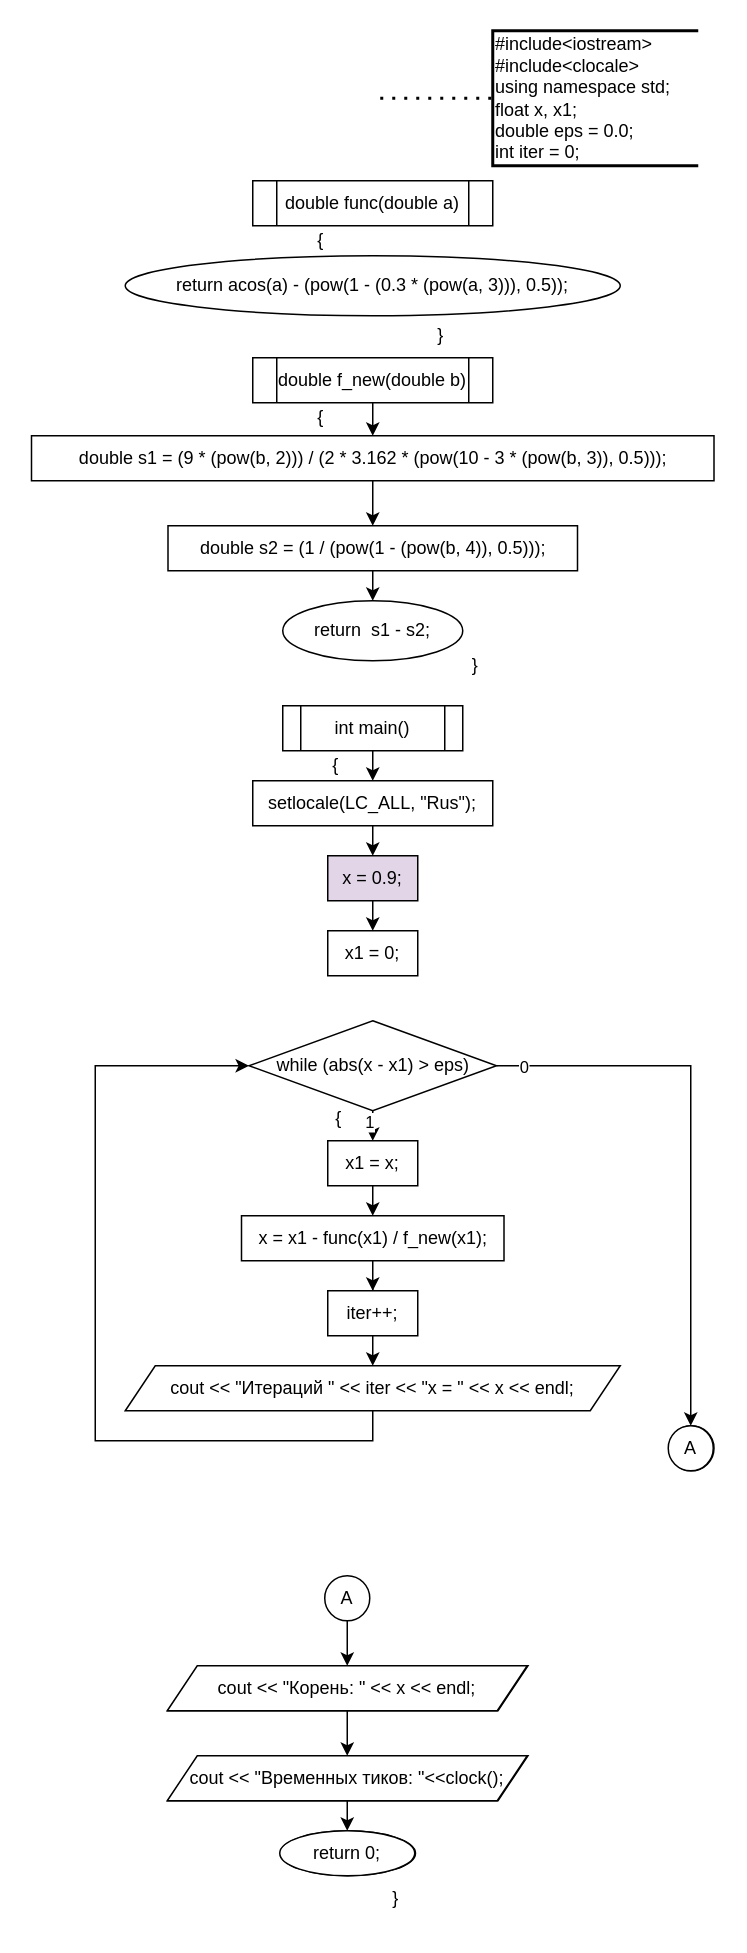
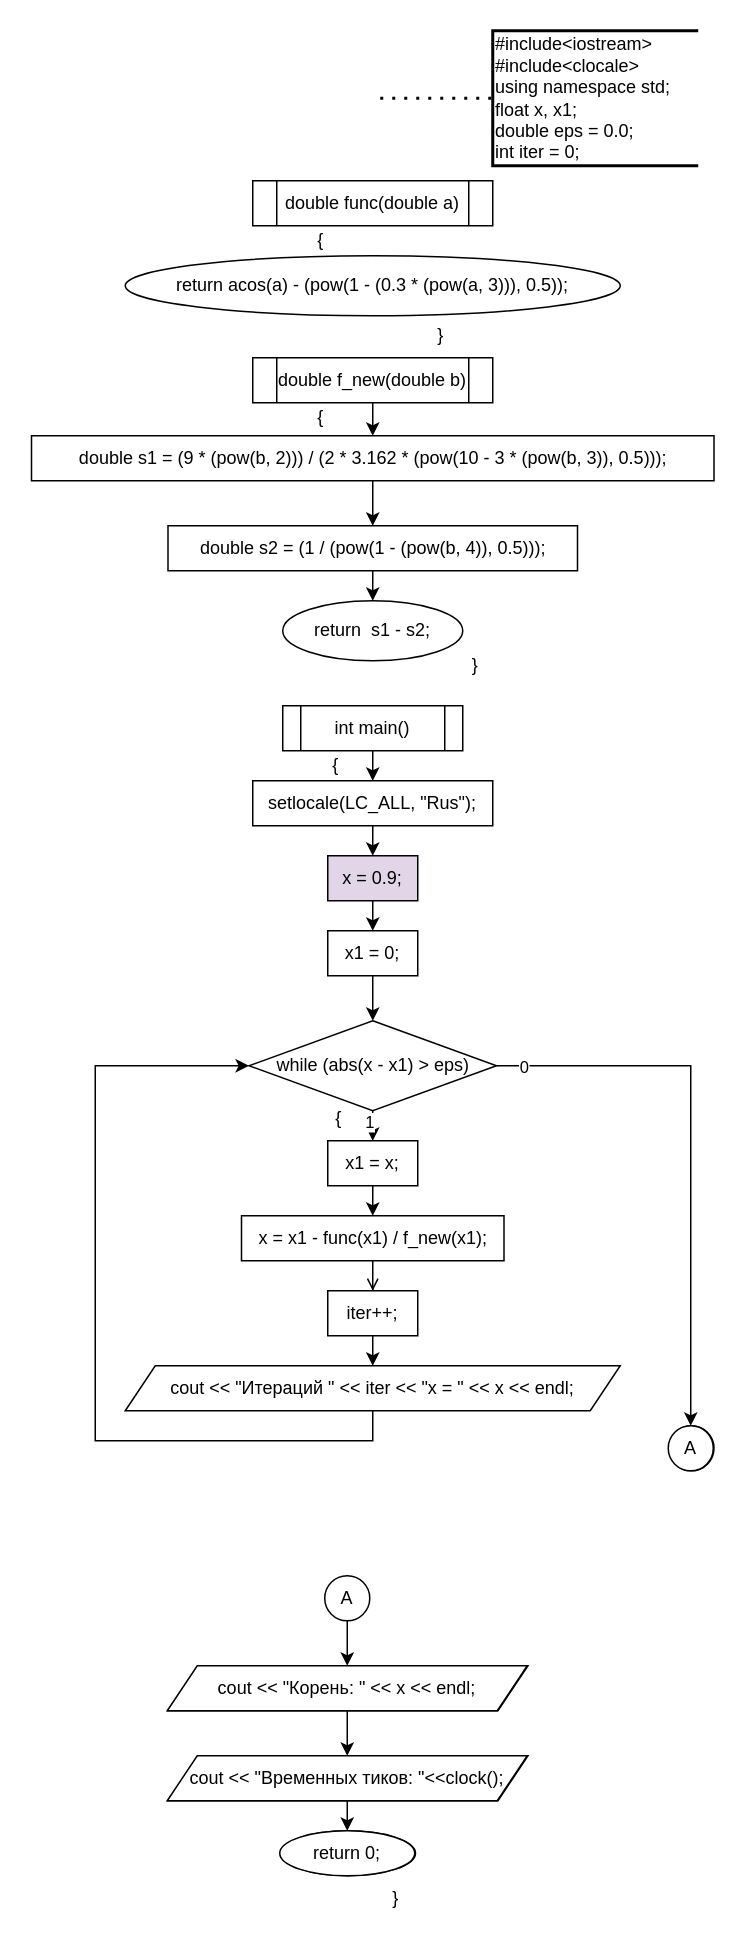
none -> (373, 993)
(373, 1279) -> (373, 1281)
